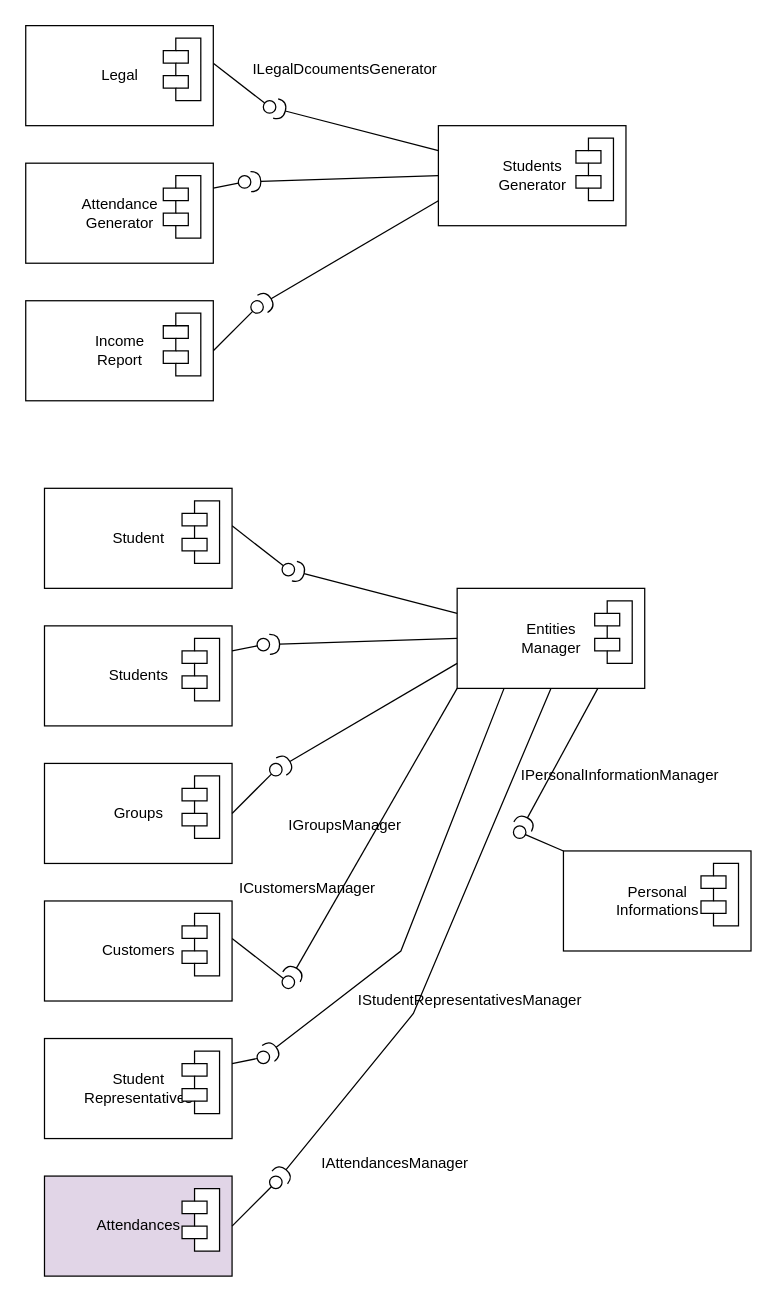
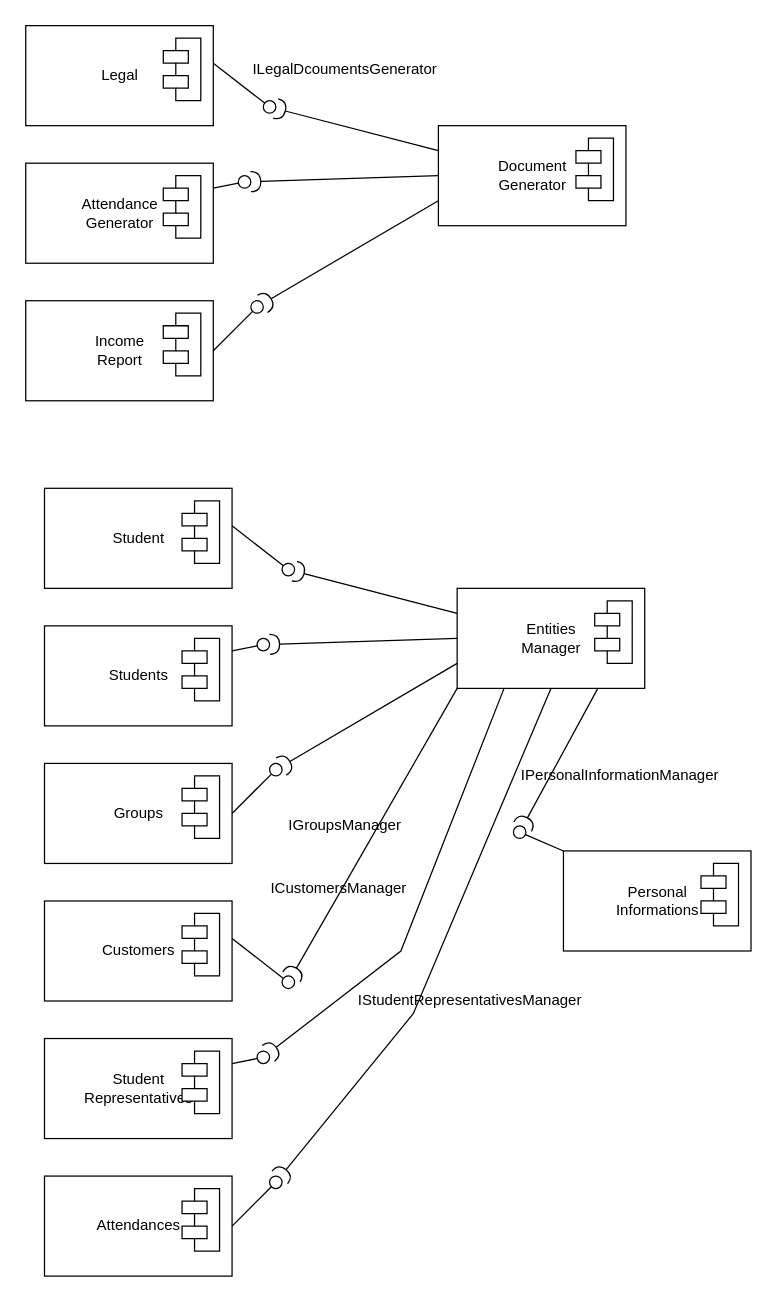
(533, 176) -> (533, 176)
(307, 888) -> (338, 888)
(394, 1163) -> none
(138, 1226) -> (138, 1226)
